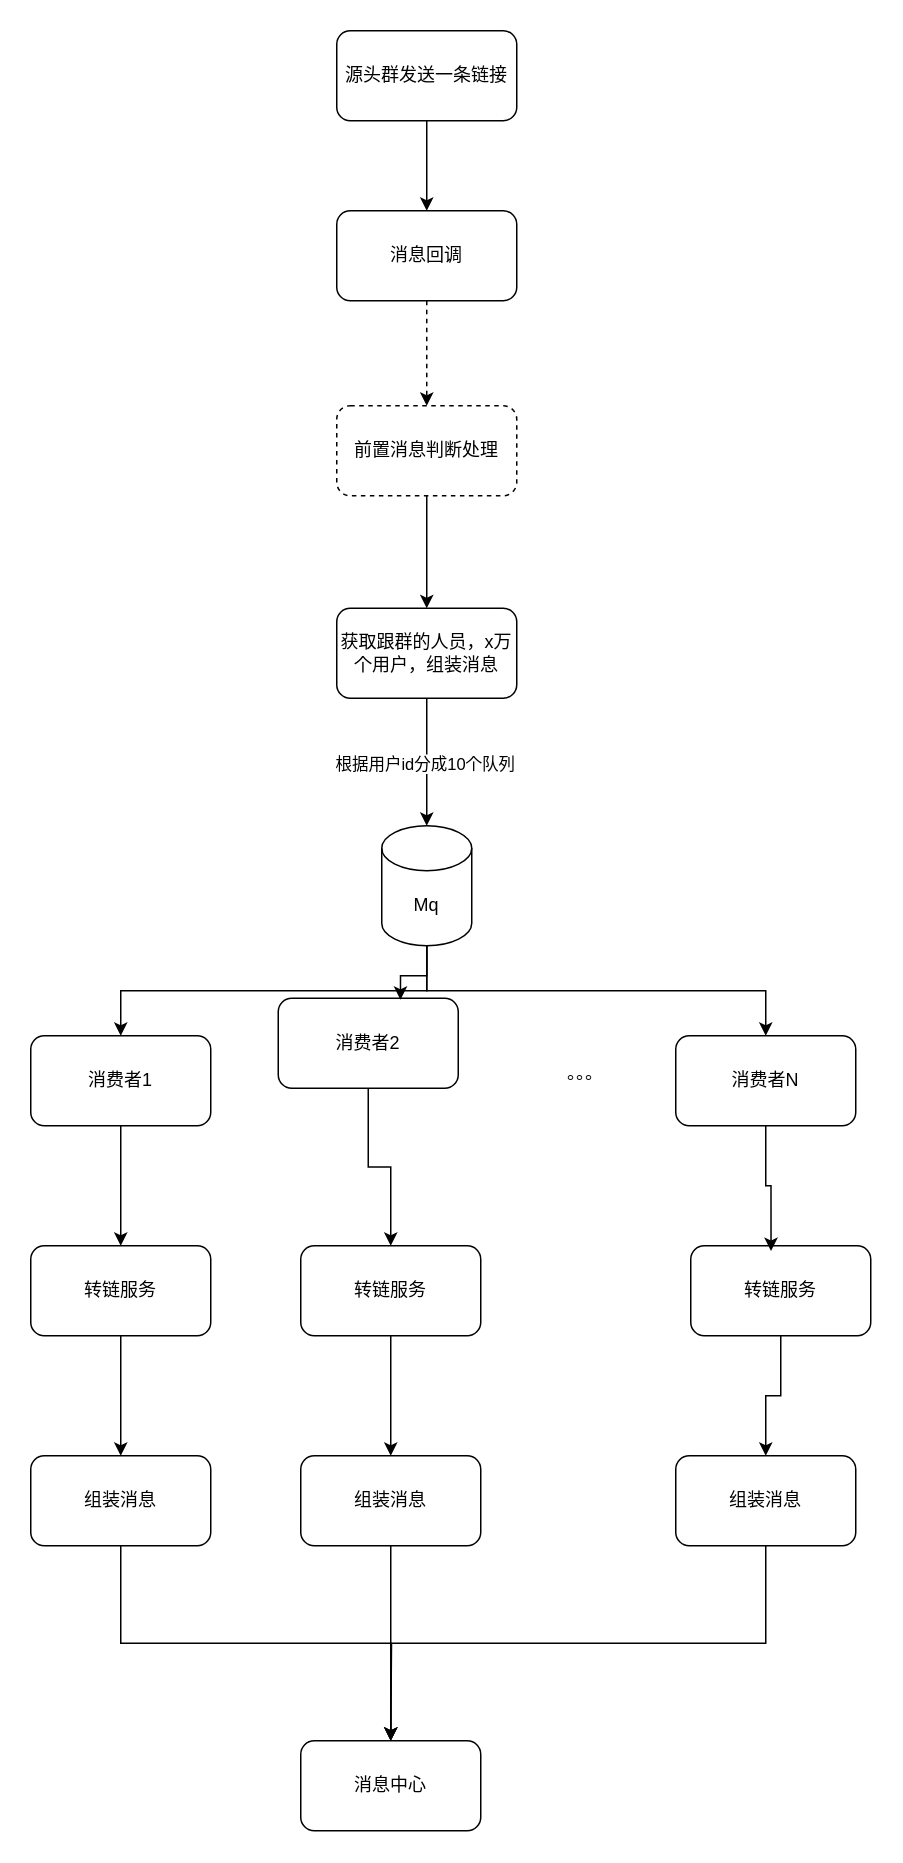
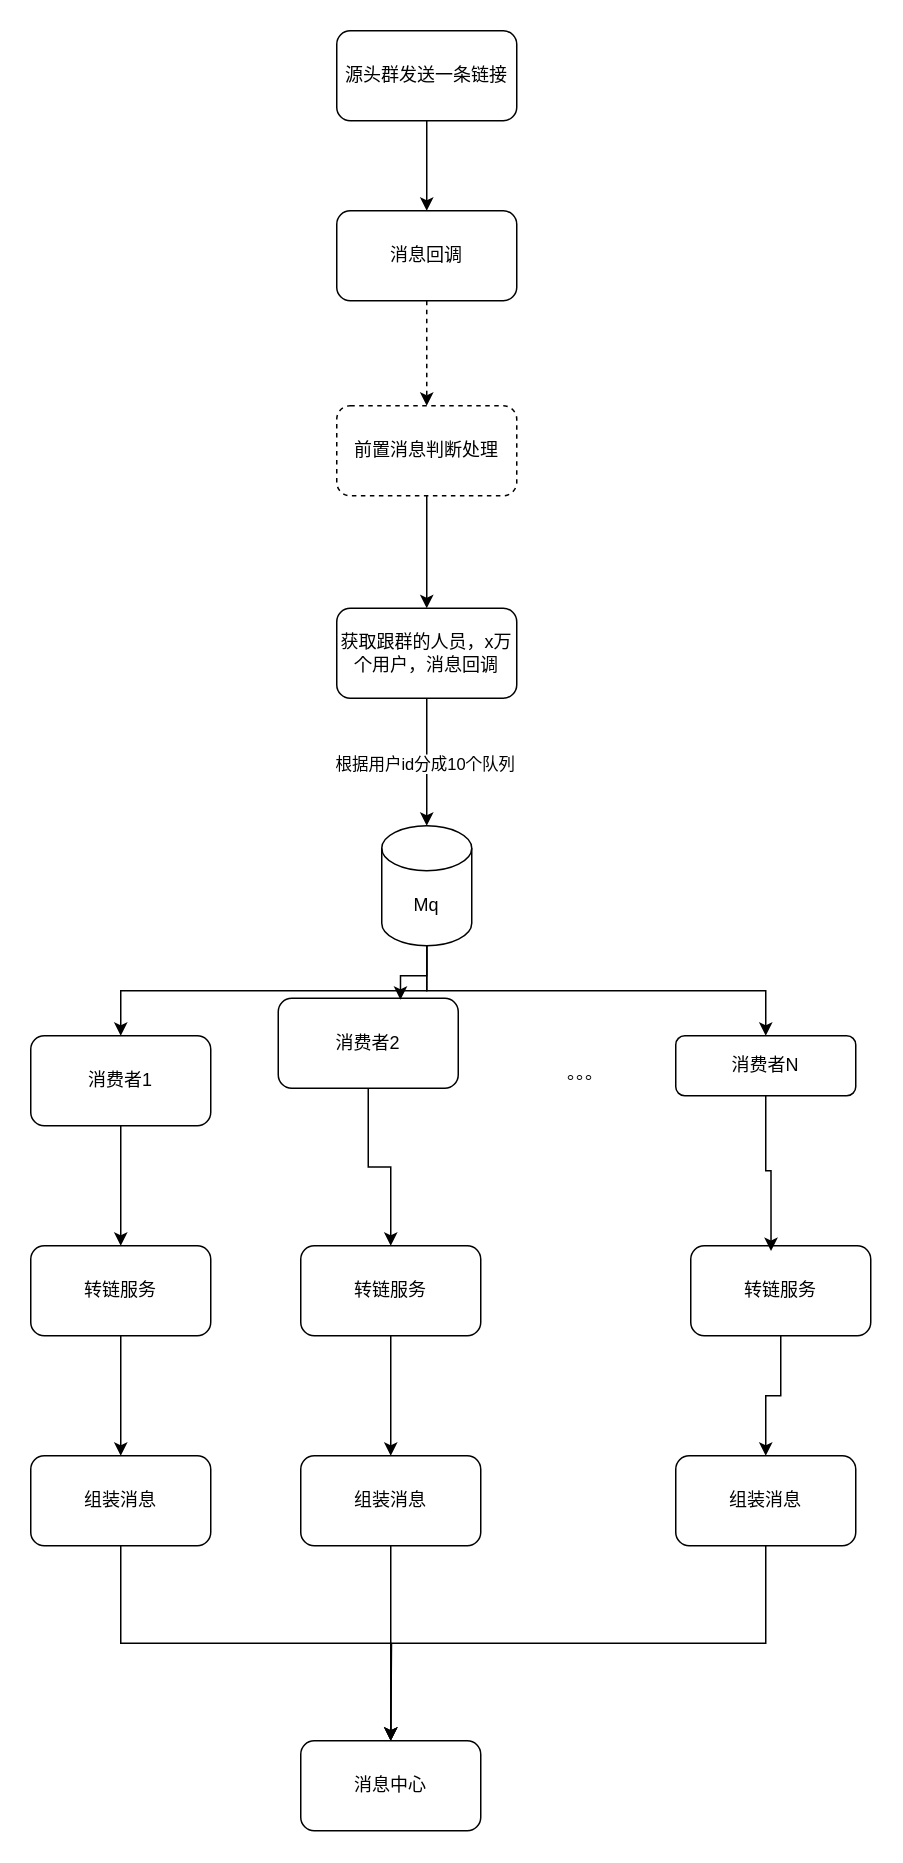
(427, 653) -> (427, 653)
(766, 1081) -> (766, 1066)
